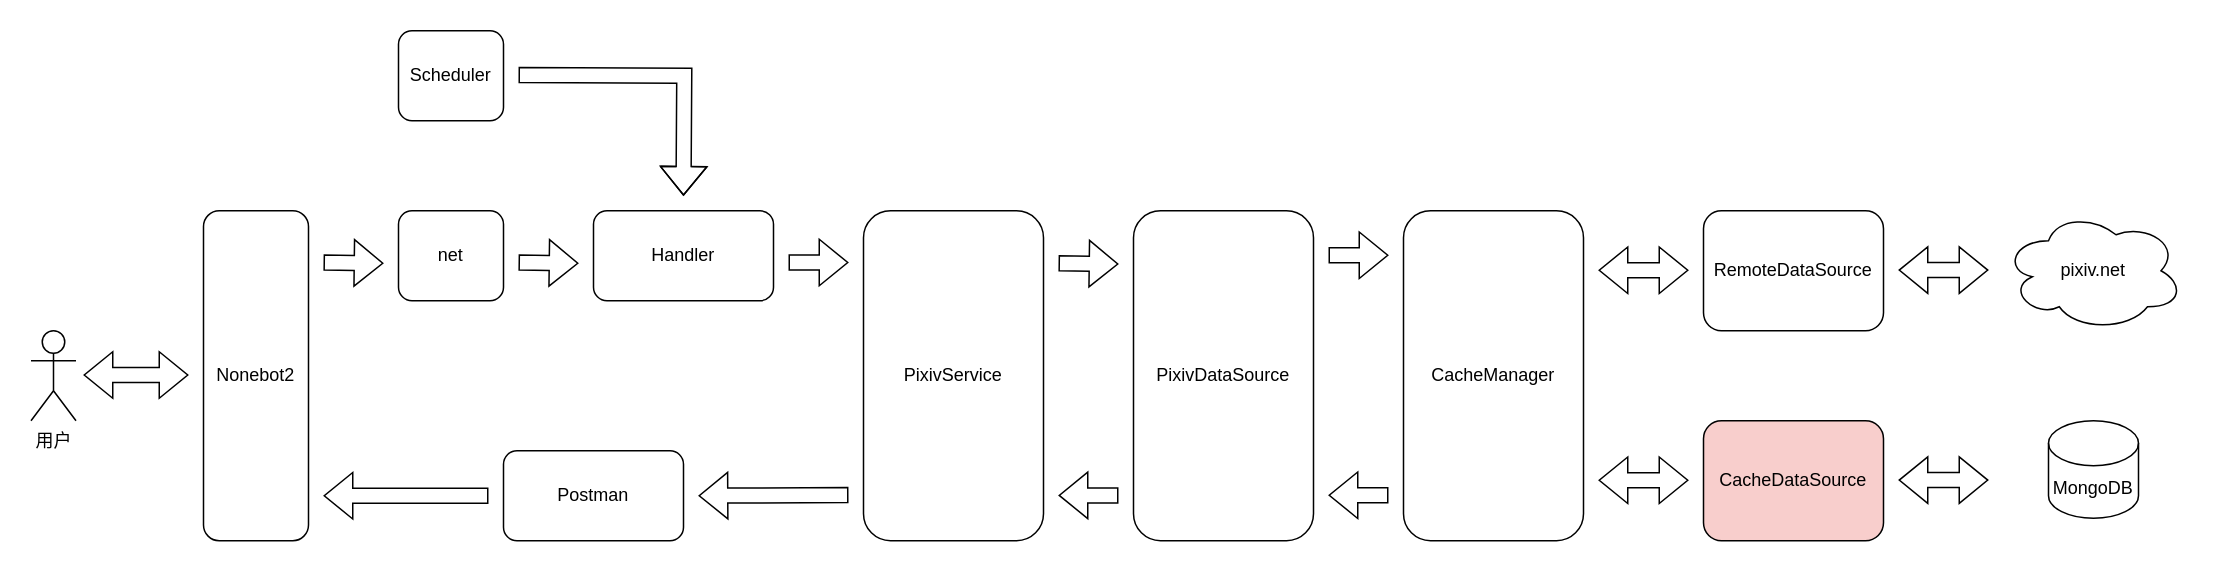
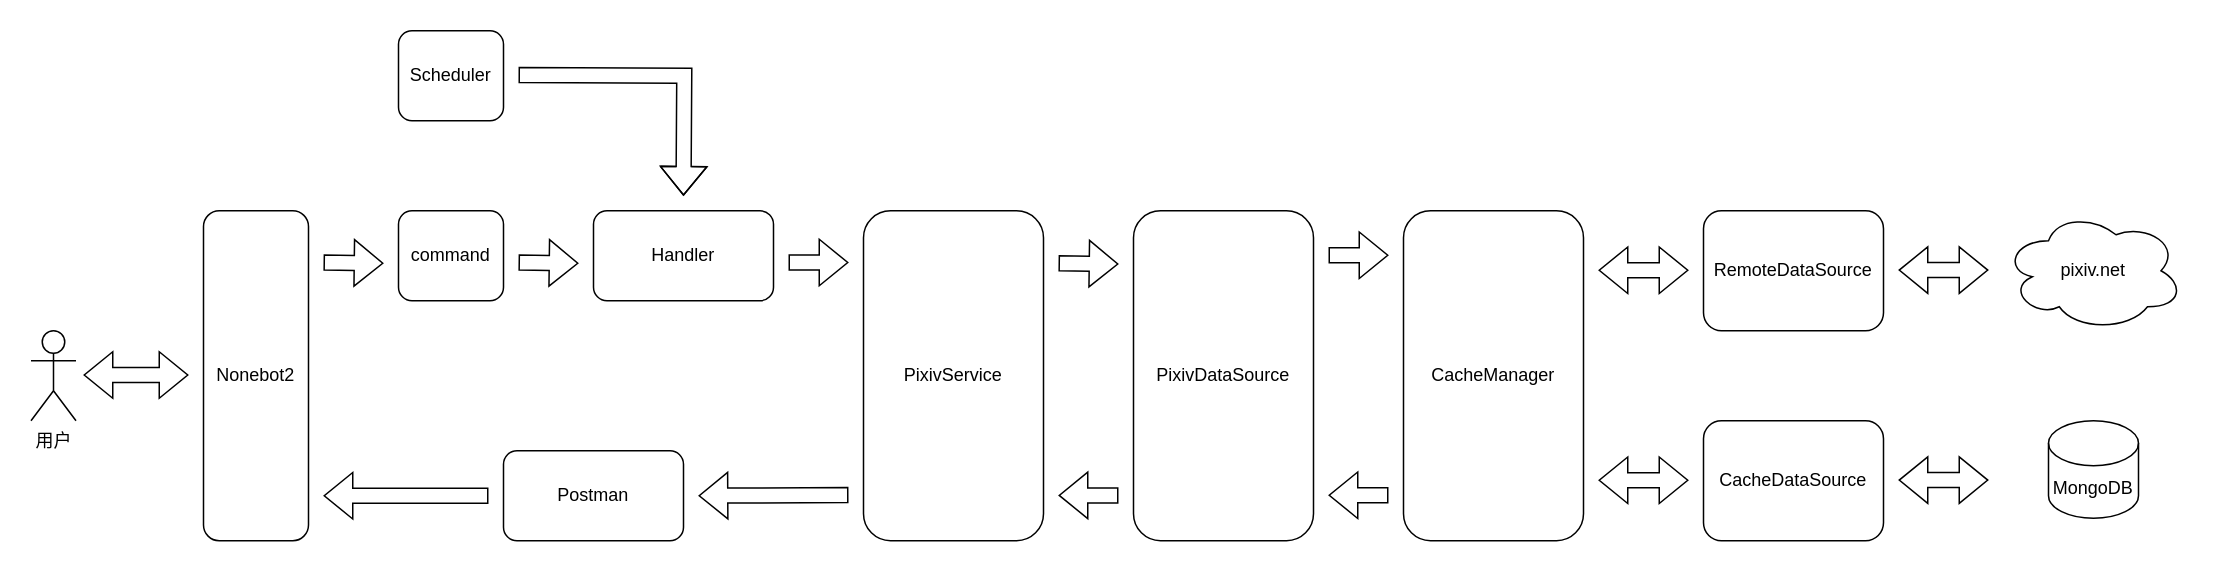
(451, 256) -> (451, 256)
(1793, 481) -> (1793, 481)
